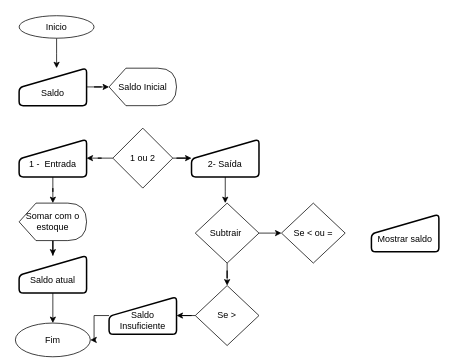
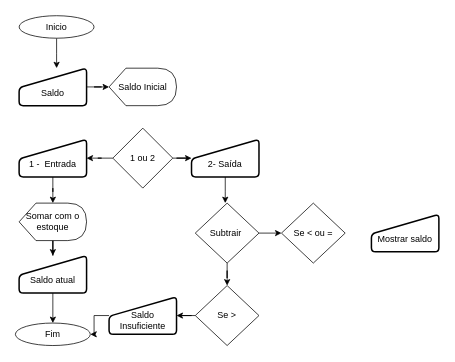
(53, 340) -> (53, 334)
